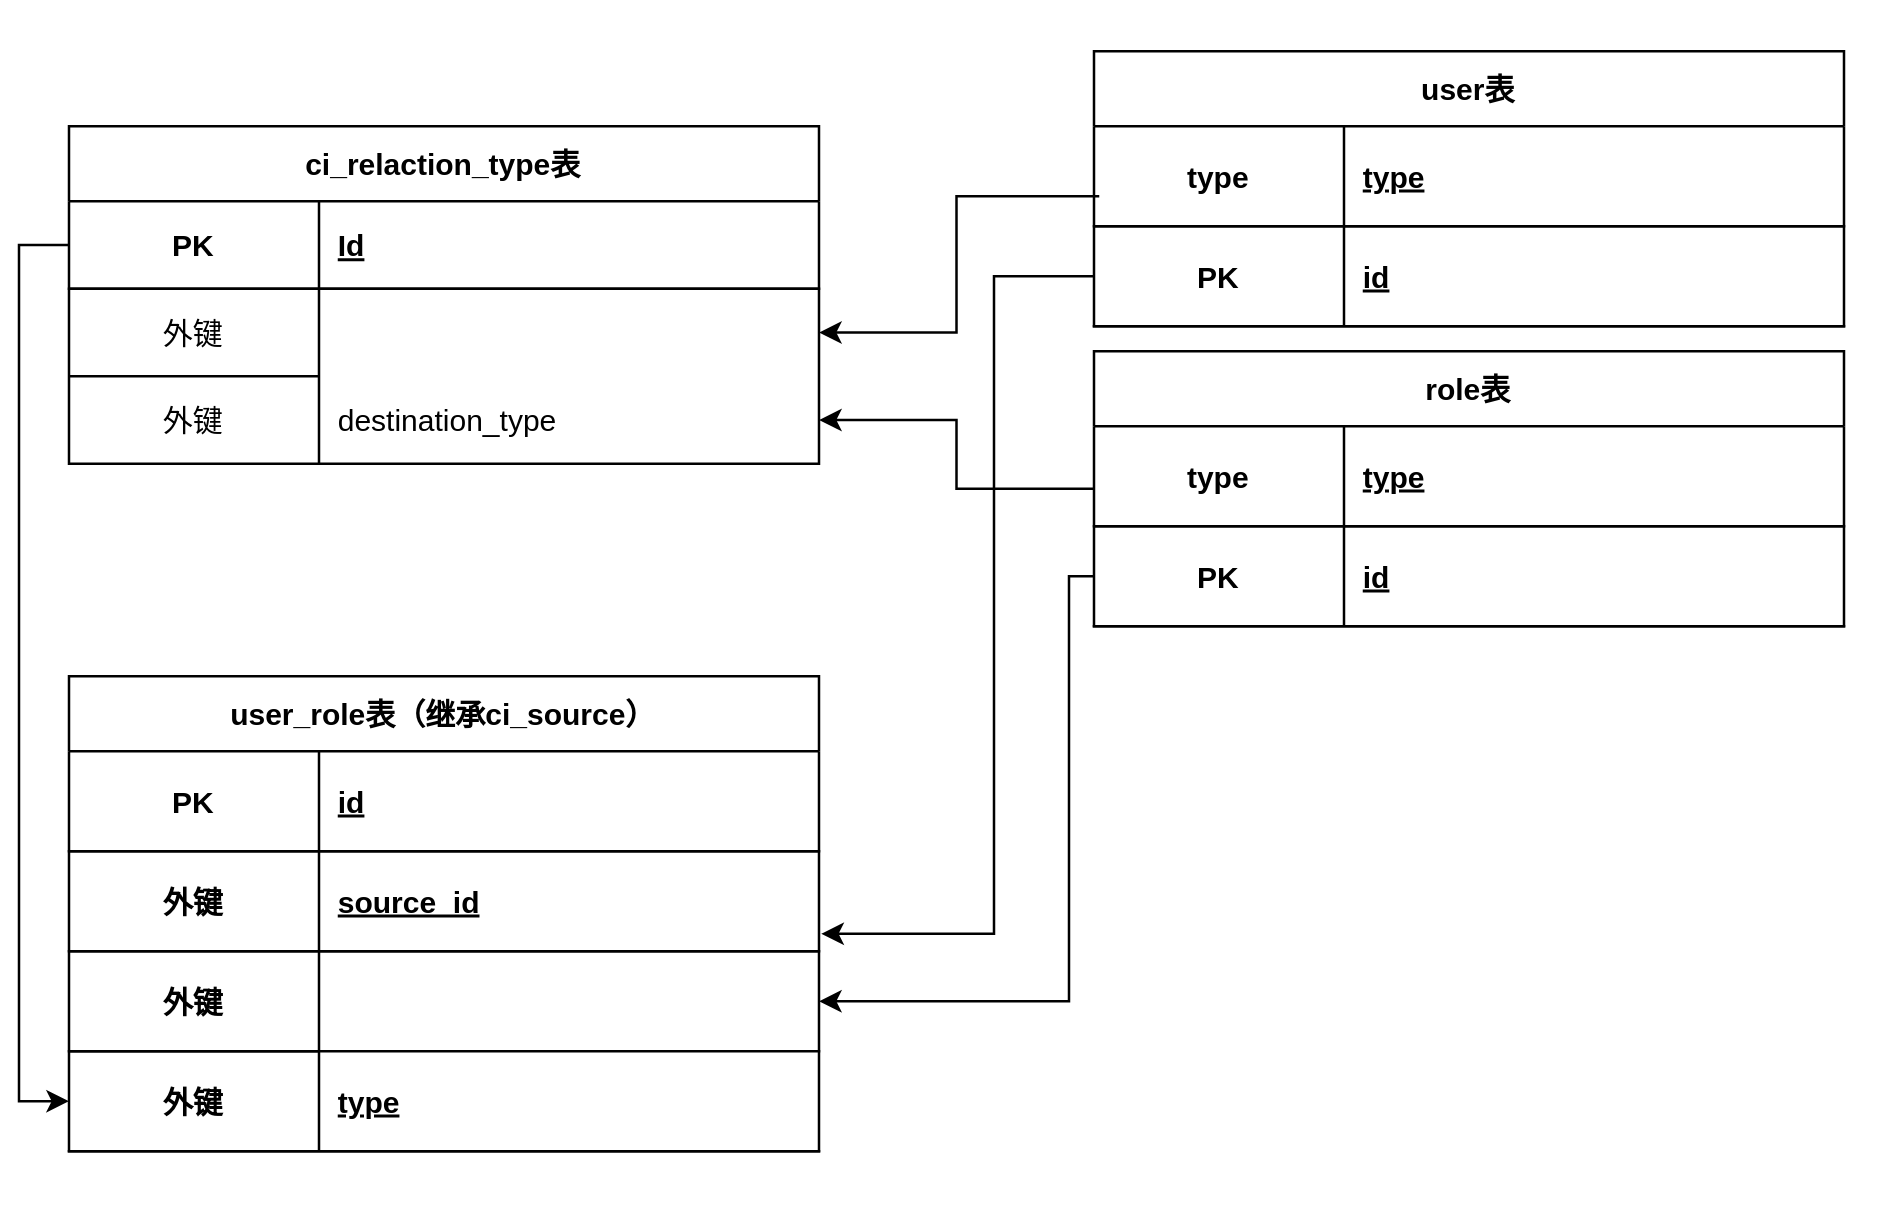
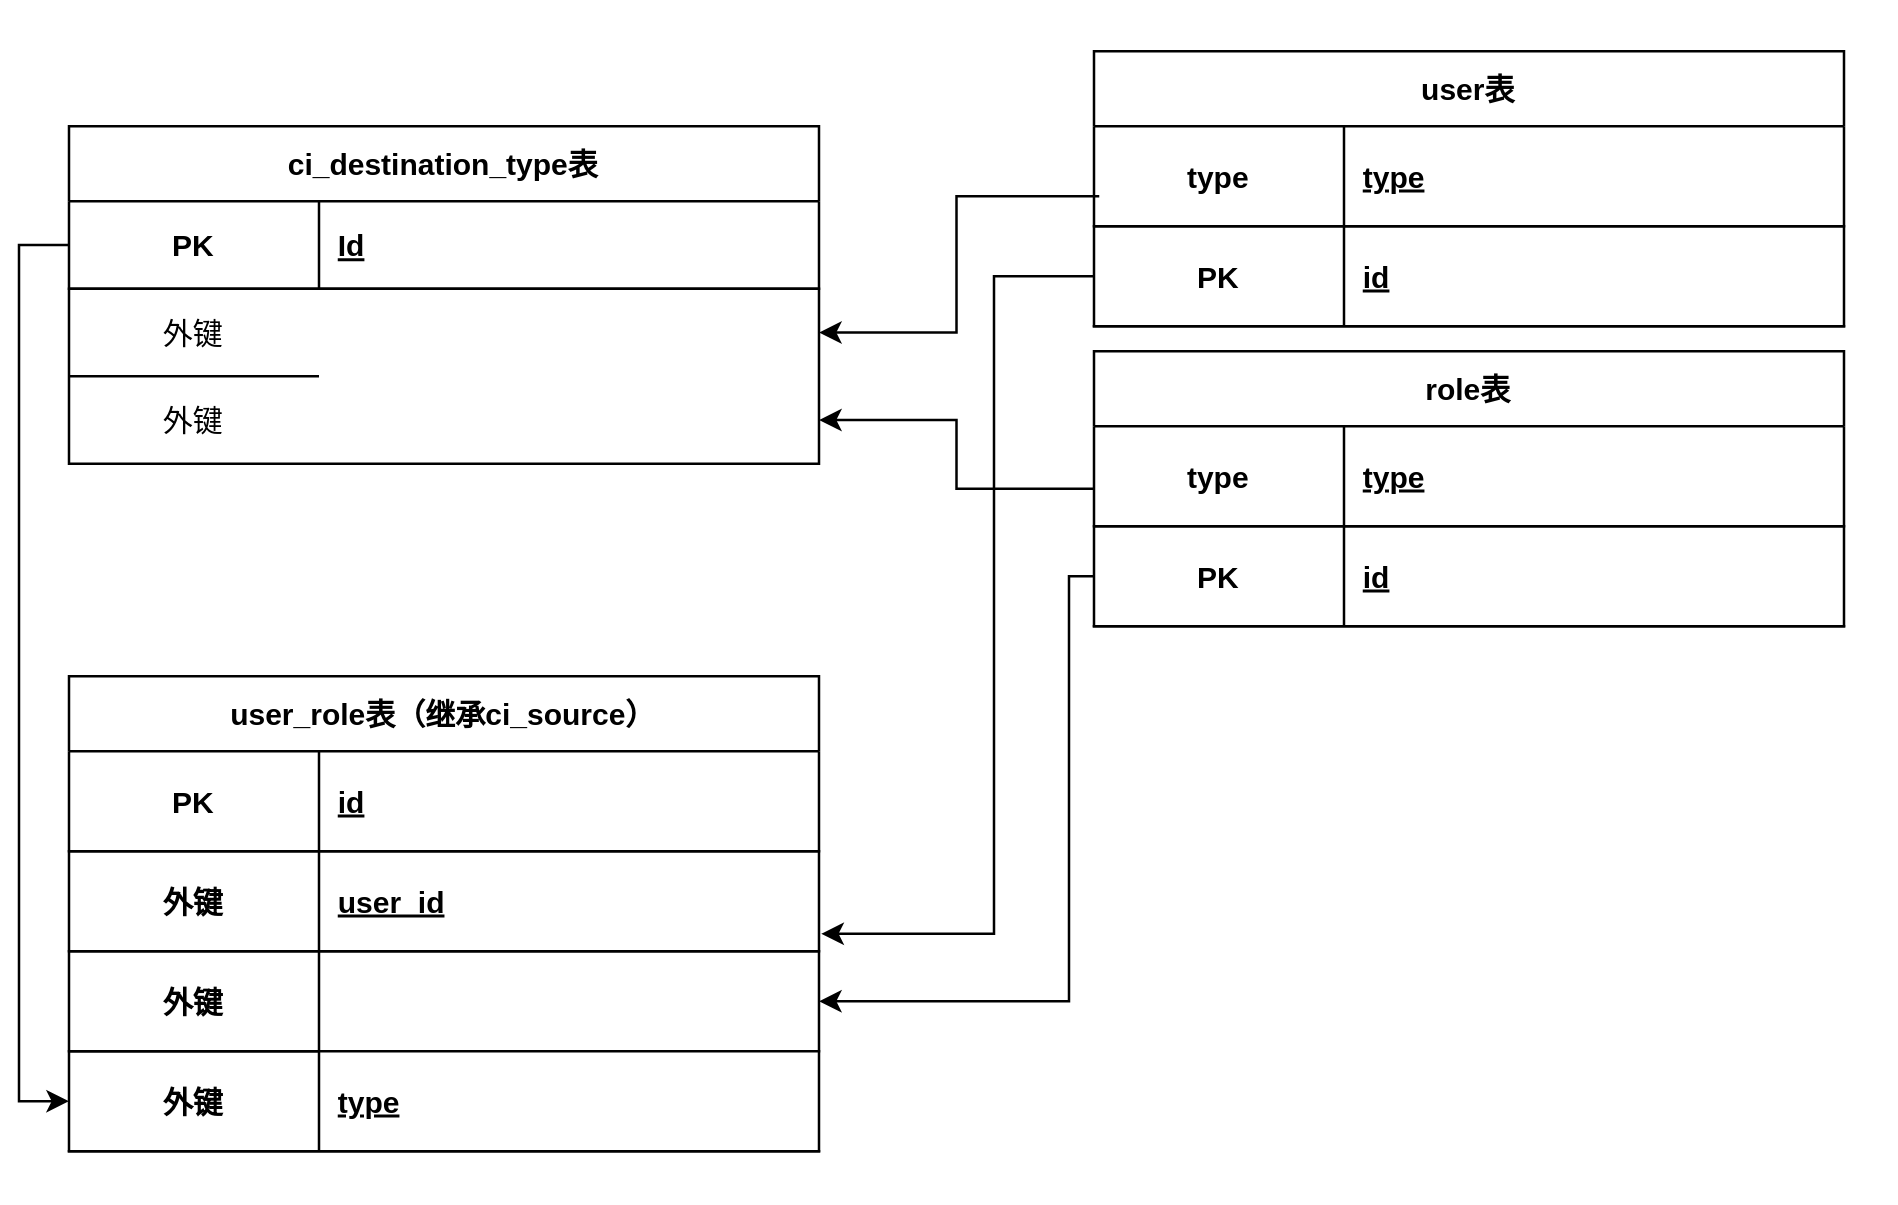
(443, 165) -> (443, 165)
(569, 420) -> none
(409, 903) -> (392, 903)
